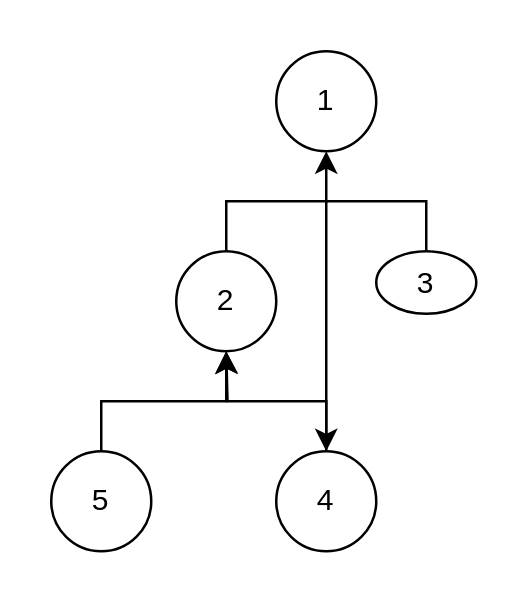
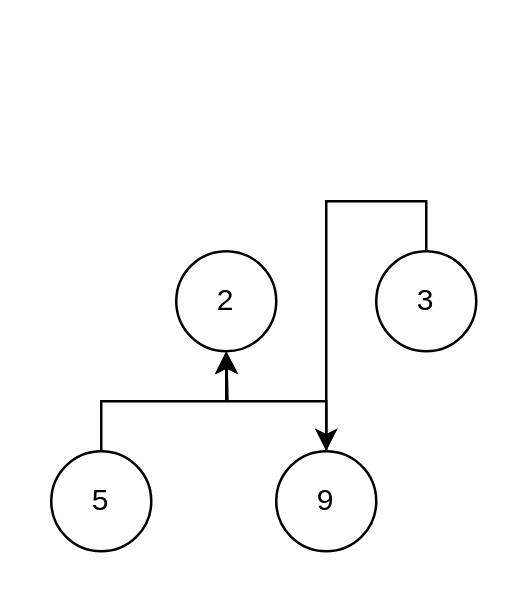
(326, 101) -> none
(249, 201) -> none
(426, 283) -> (426, 301)
(326, 501) -> (326, 501)
